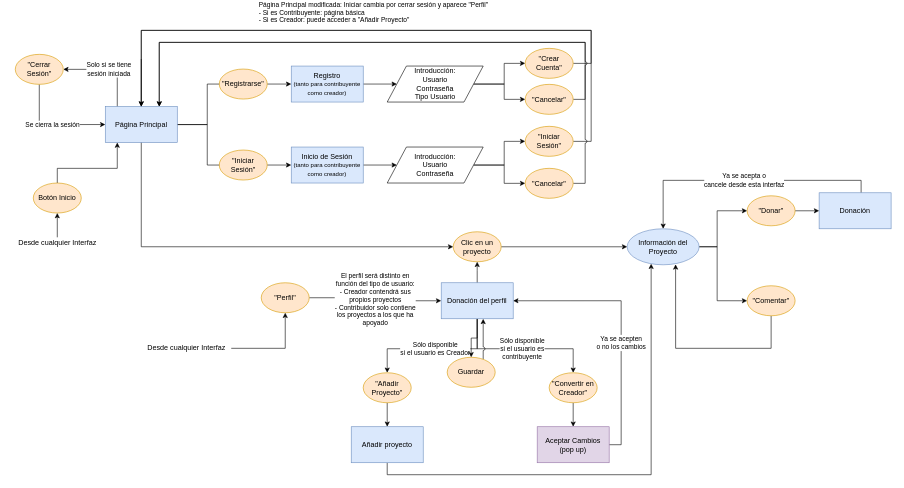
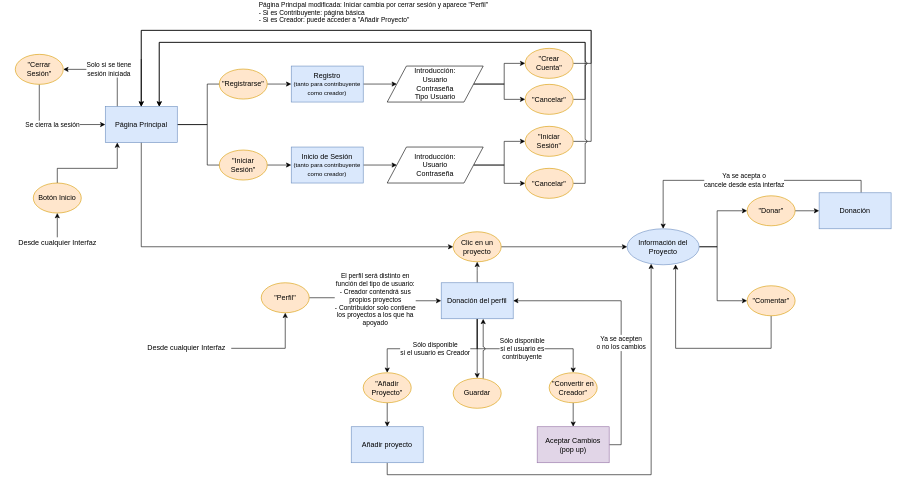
(471, 372) -> (477, 393)
